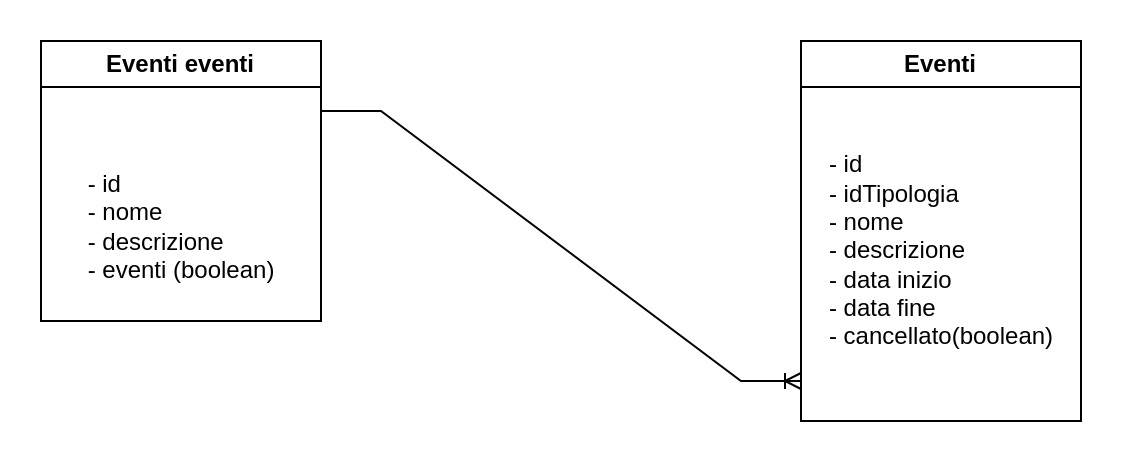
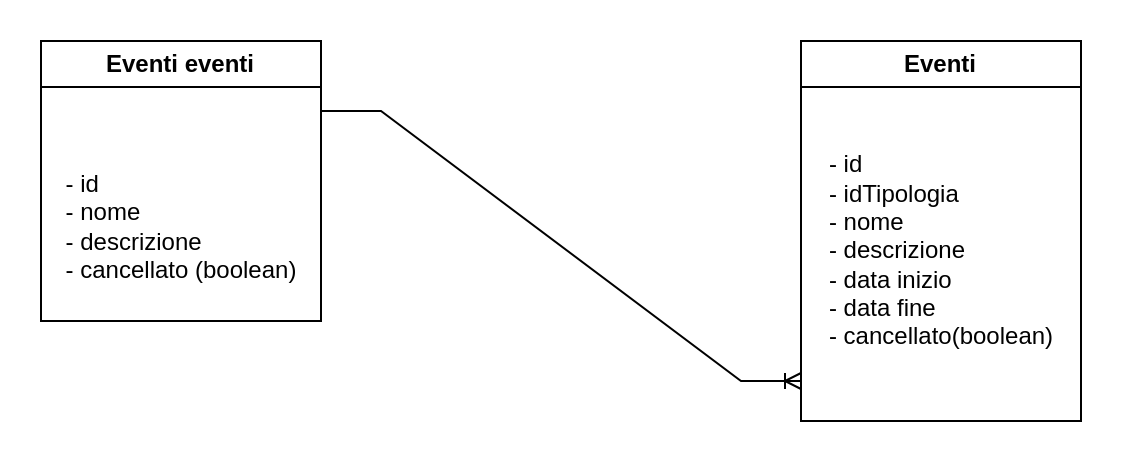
(182, 227) -> (182, 227)
